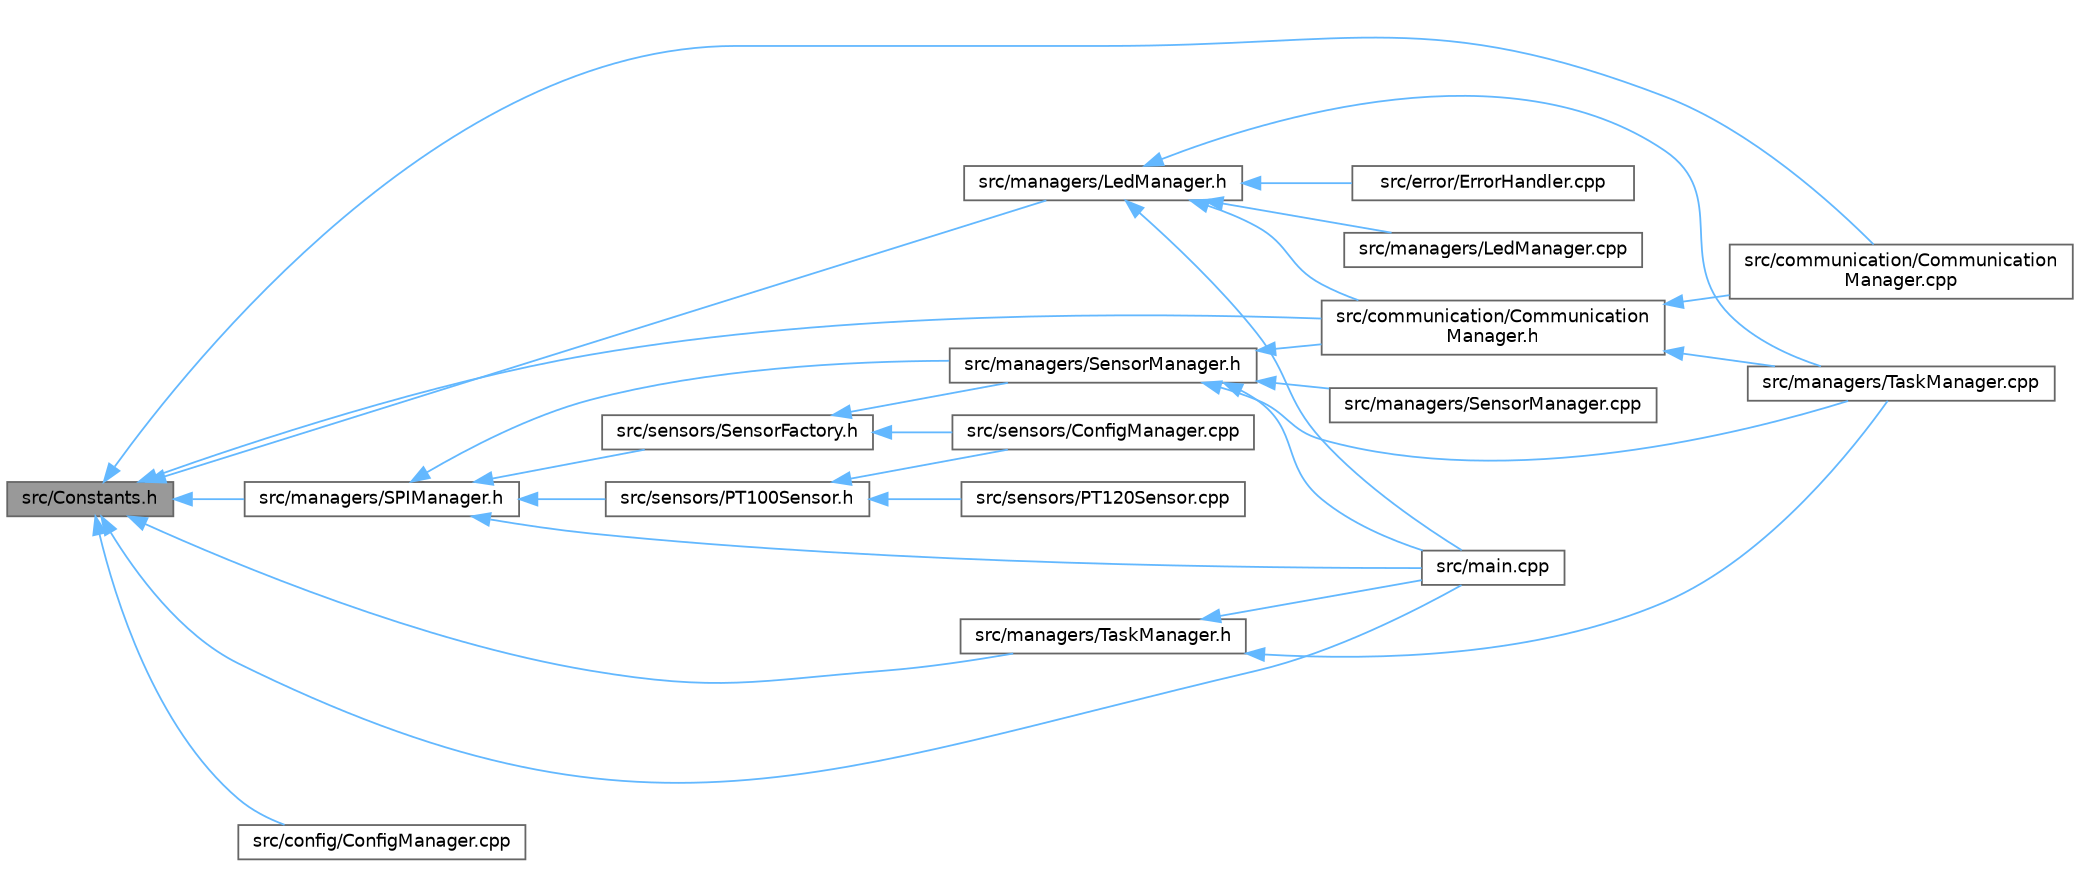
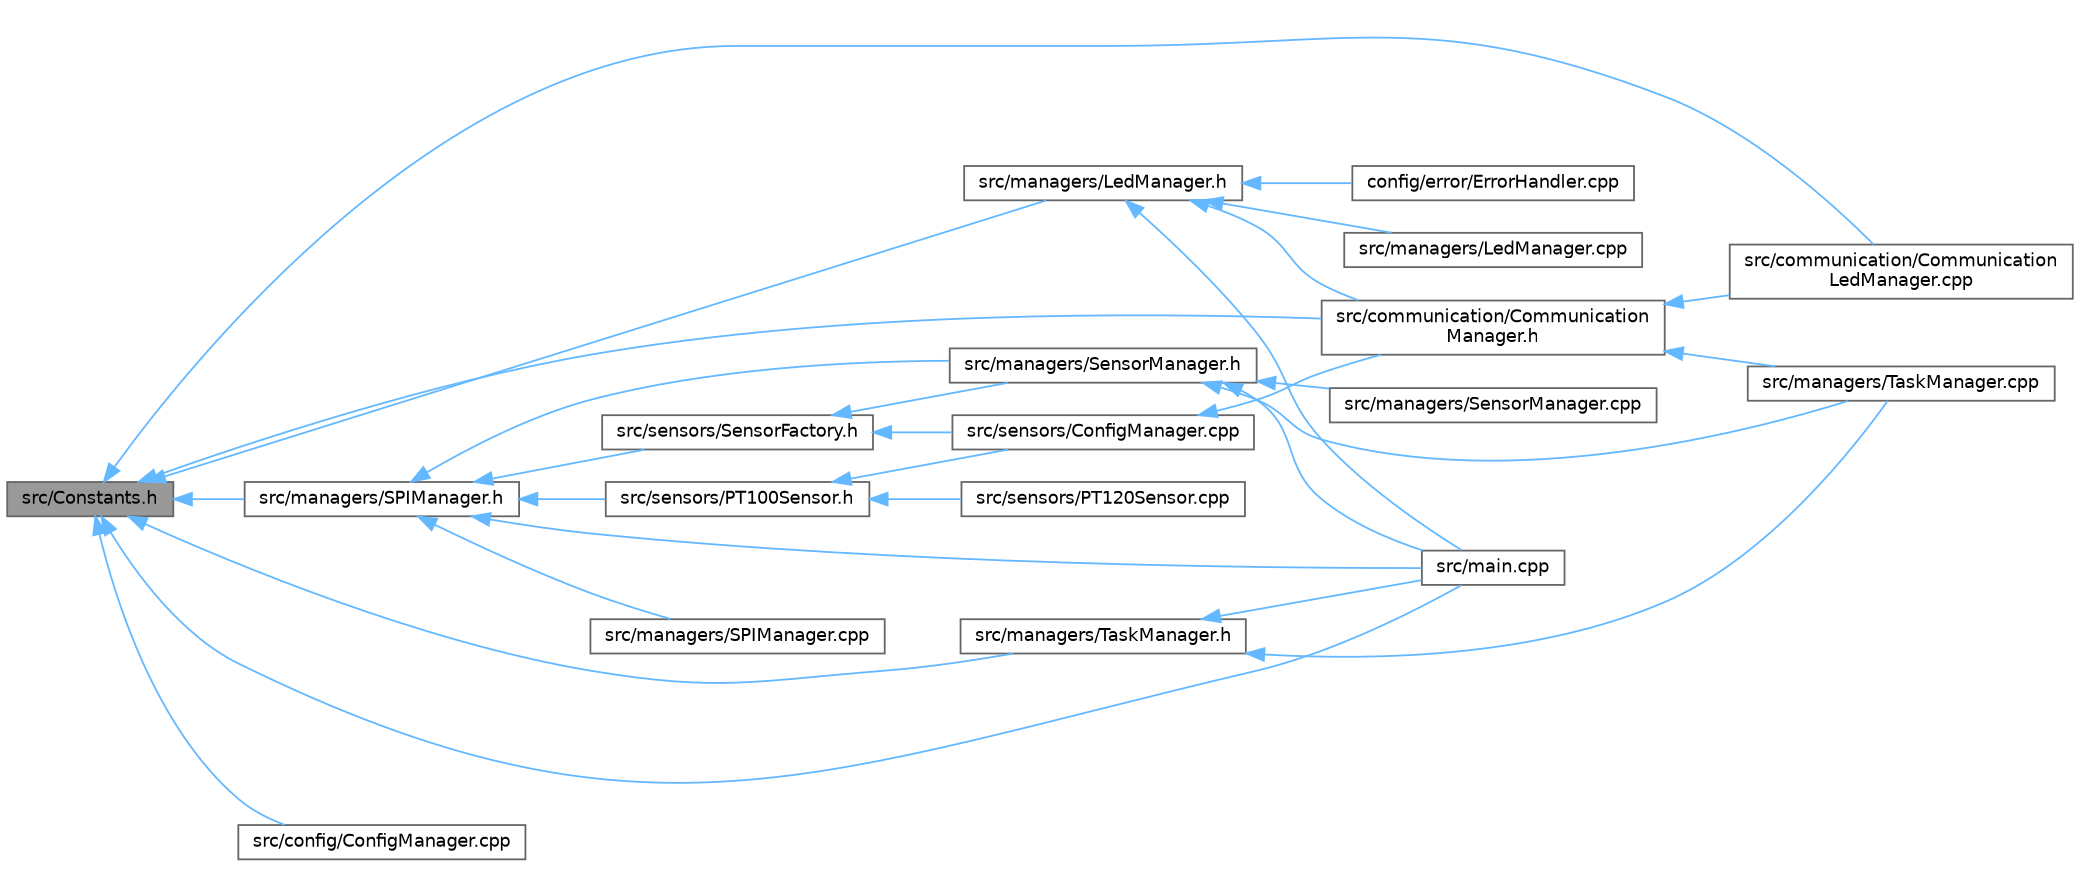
(1558, 107) -> none
(1493, 183) -> (1493, 183)
(1901, 272) -> (1901, 272)
(1299, 347) -> (1314, 375)
none -> (738, 636)
